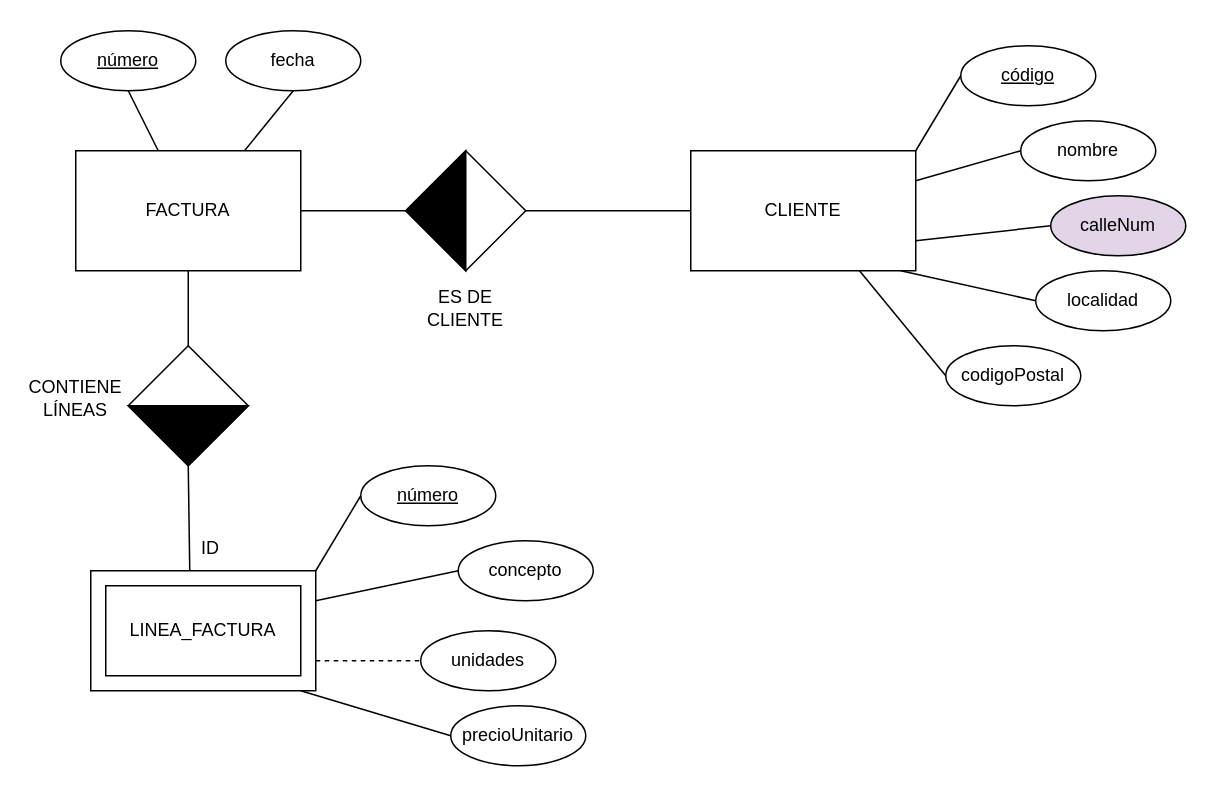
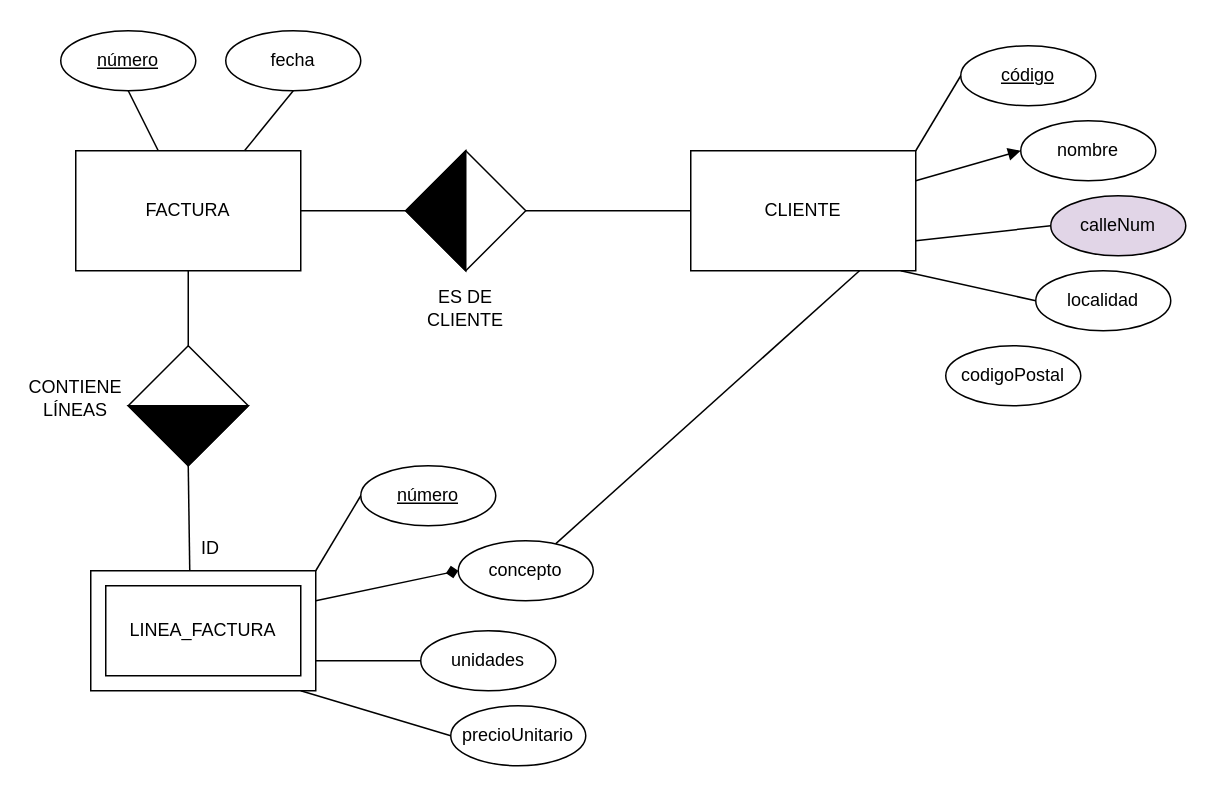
(1013, 153) -> (1008, 154)
(902, 323) -> (708, 407)
(451, 572) -> (446, 573)
(369, 661) -> (369, 661)
